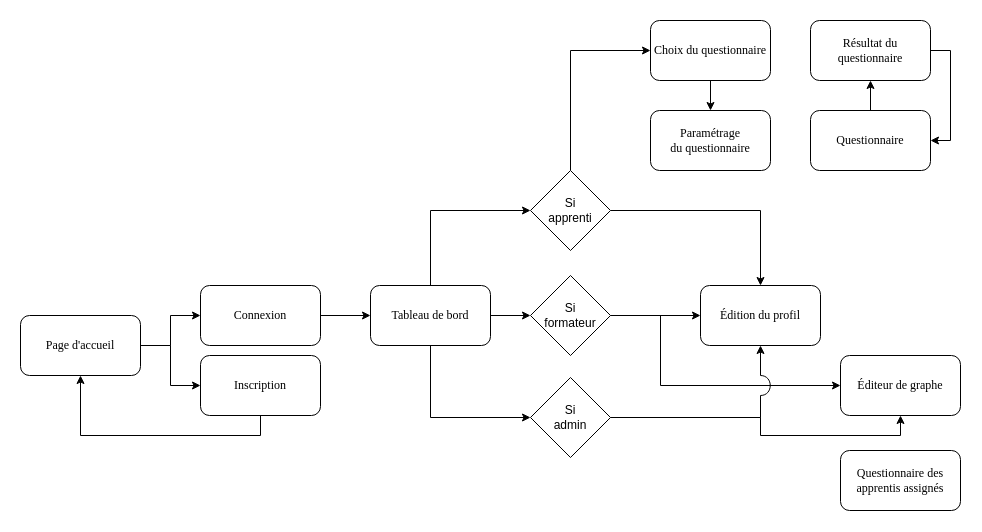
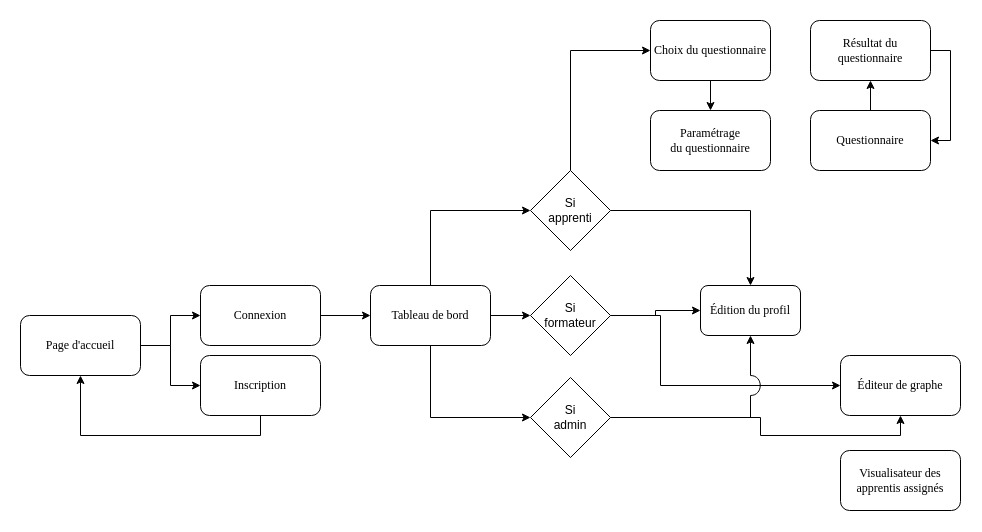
(761, 316) -> (751, 311)
(901, 481) -> (901, 481)
